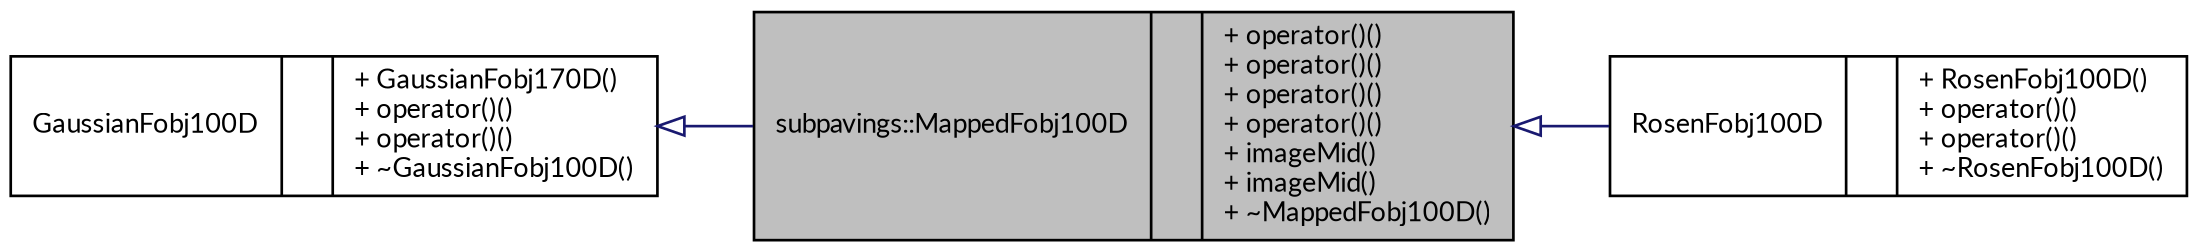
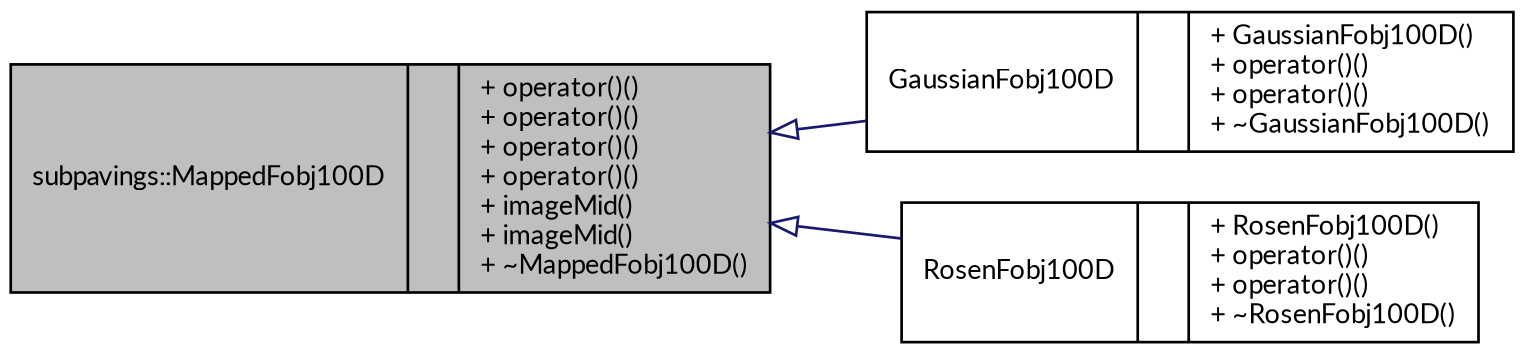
(487, 80) -> (1343, 36)
(719, 126) -> (832, 125)
